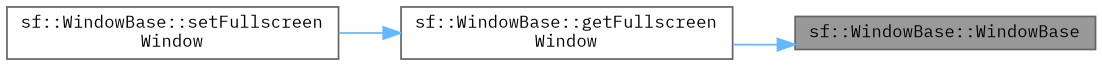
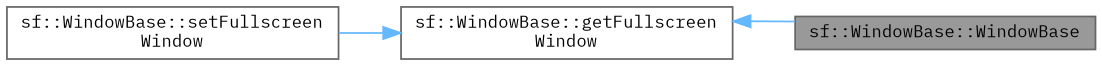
(755, 45) -> (773, 21)
